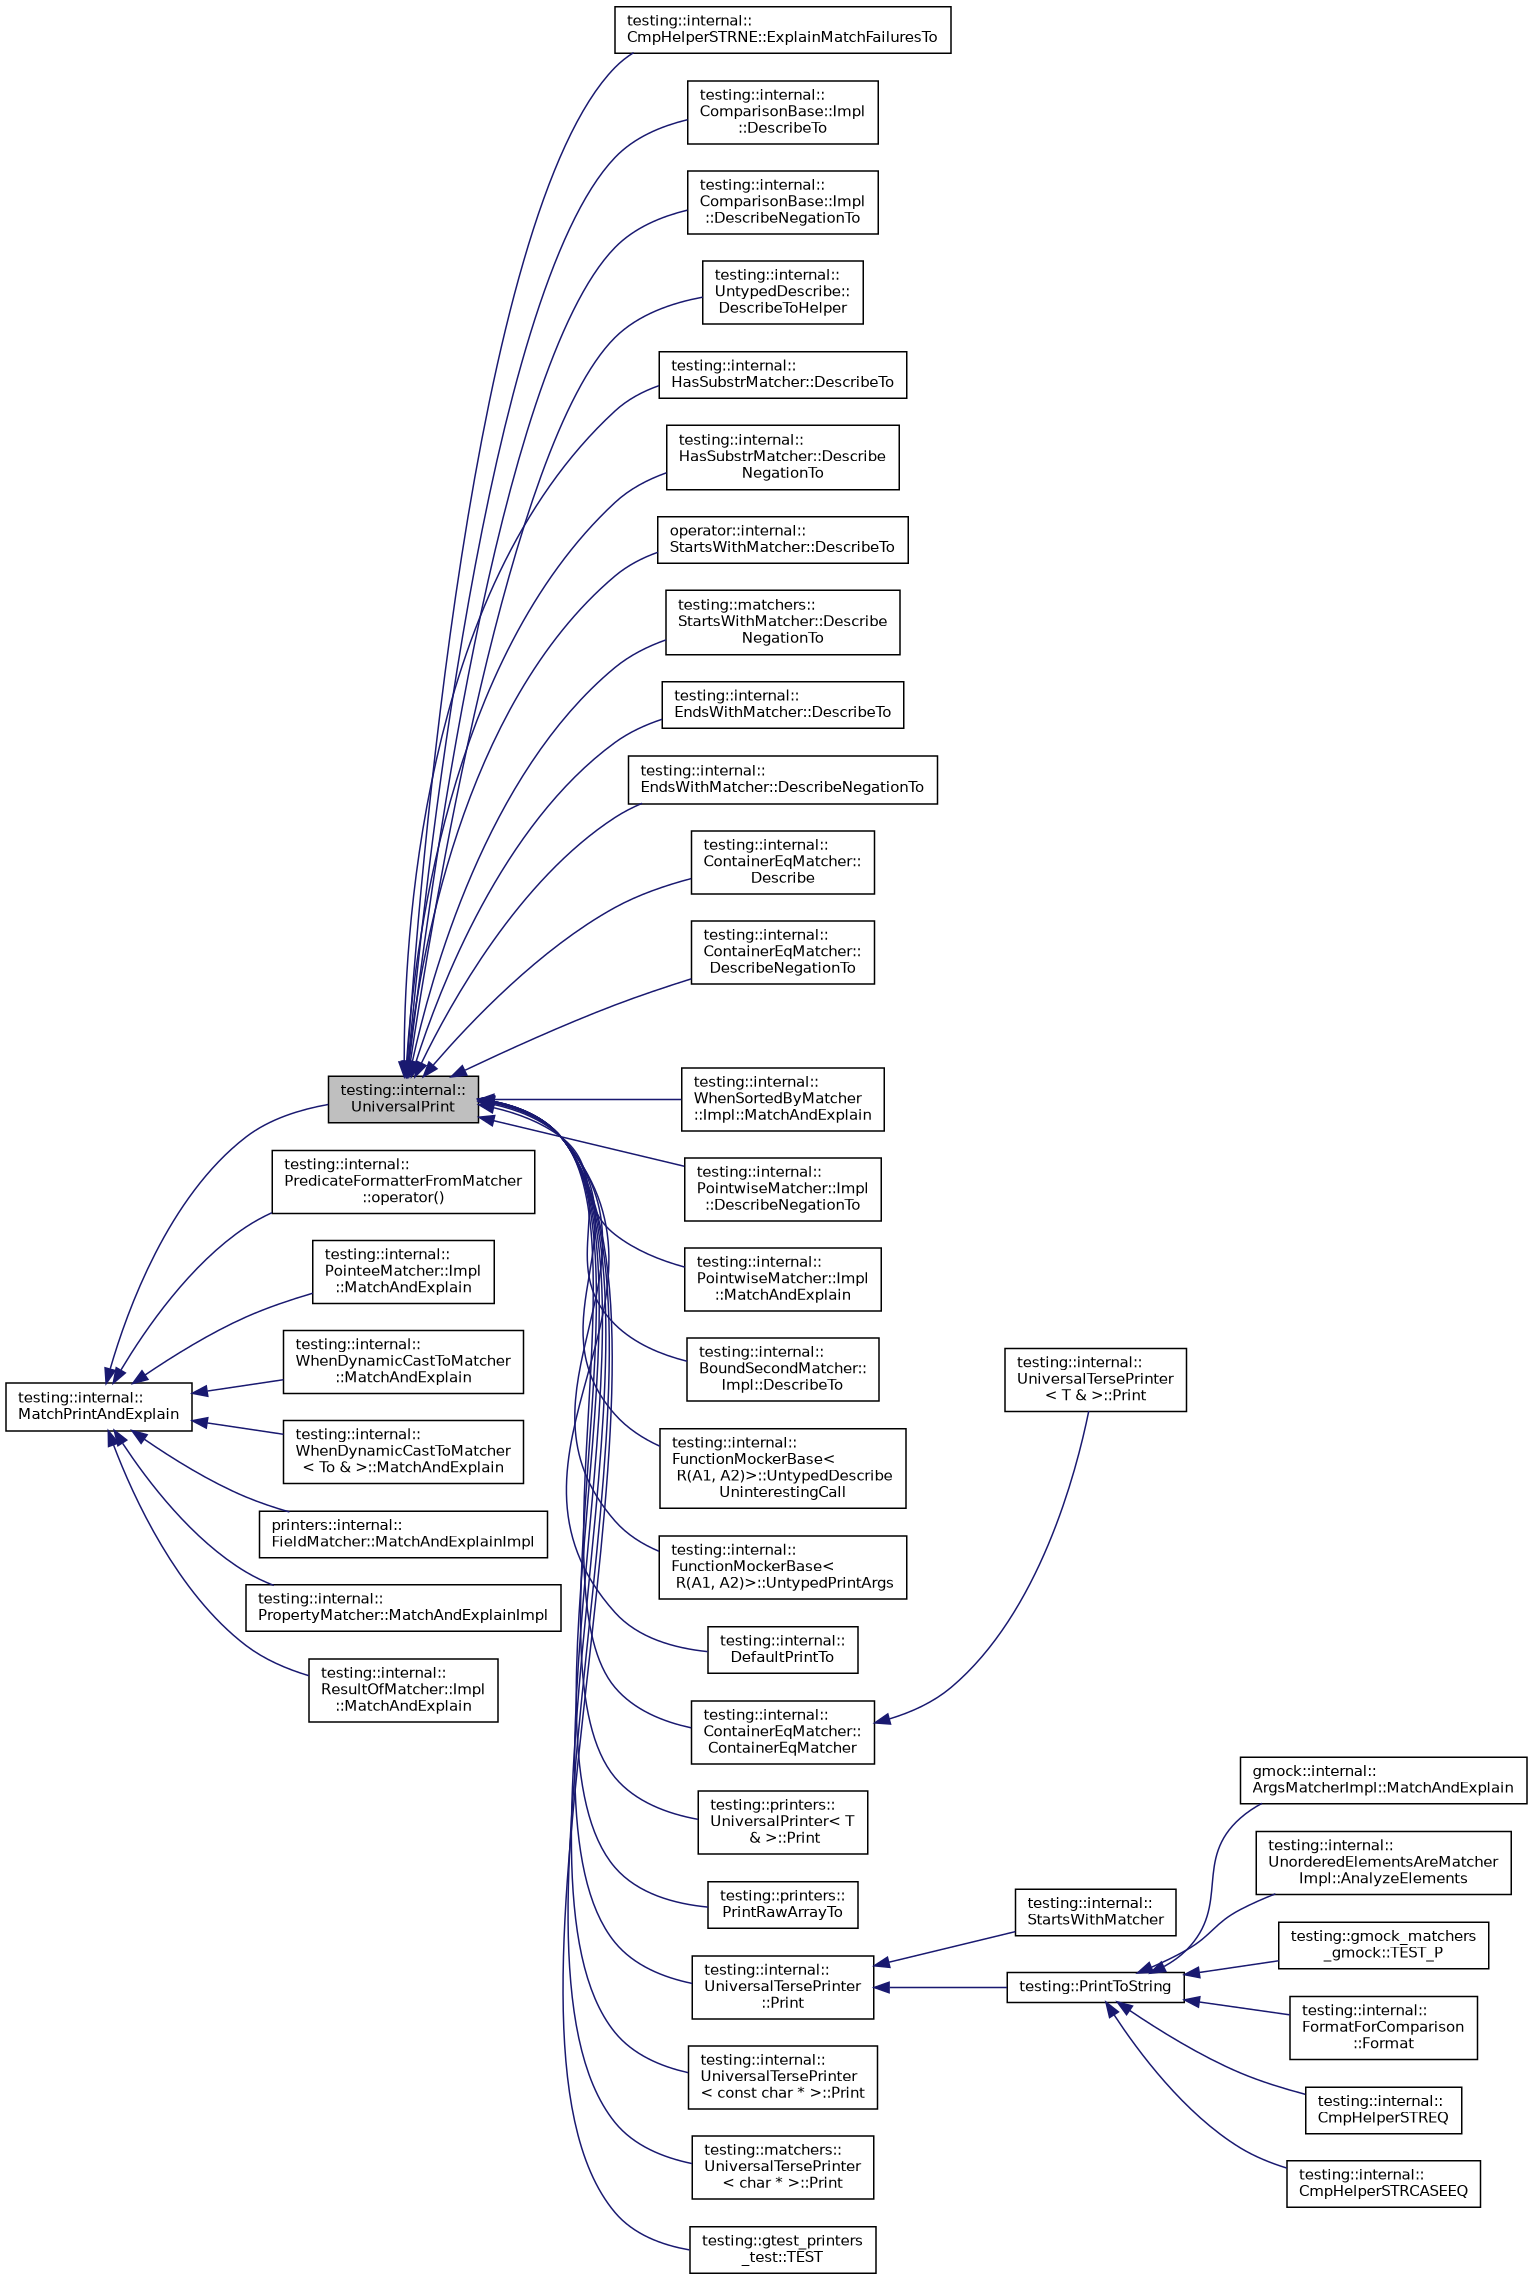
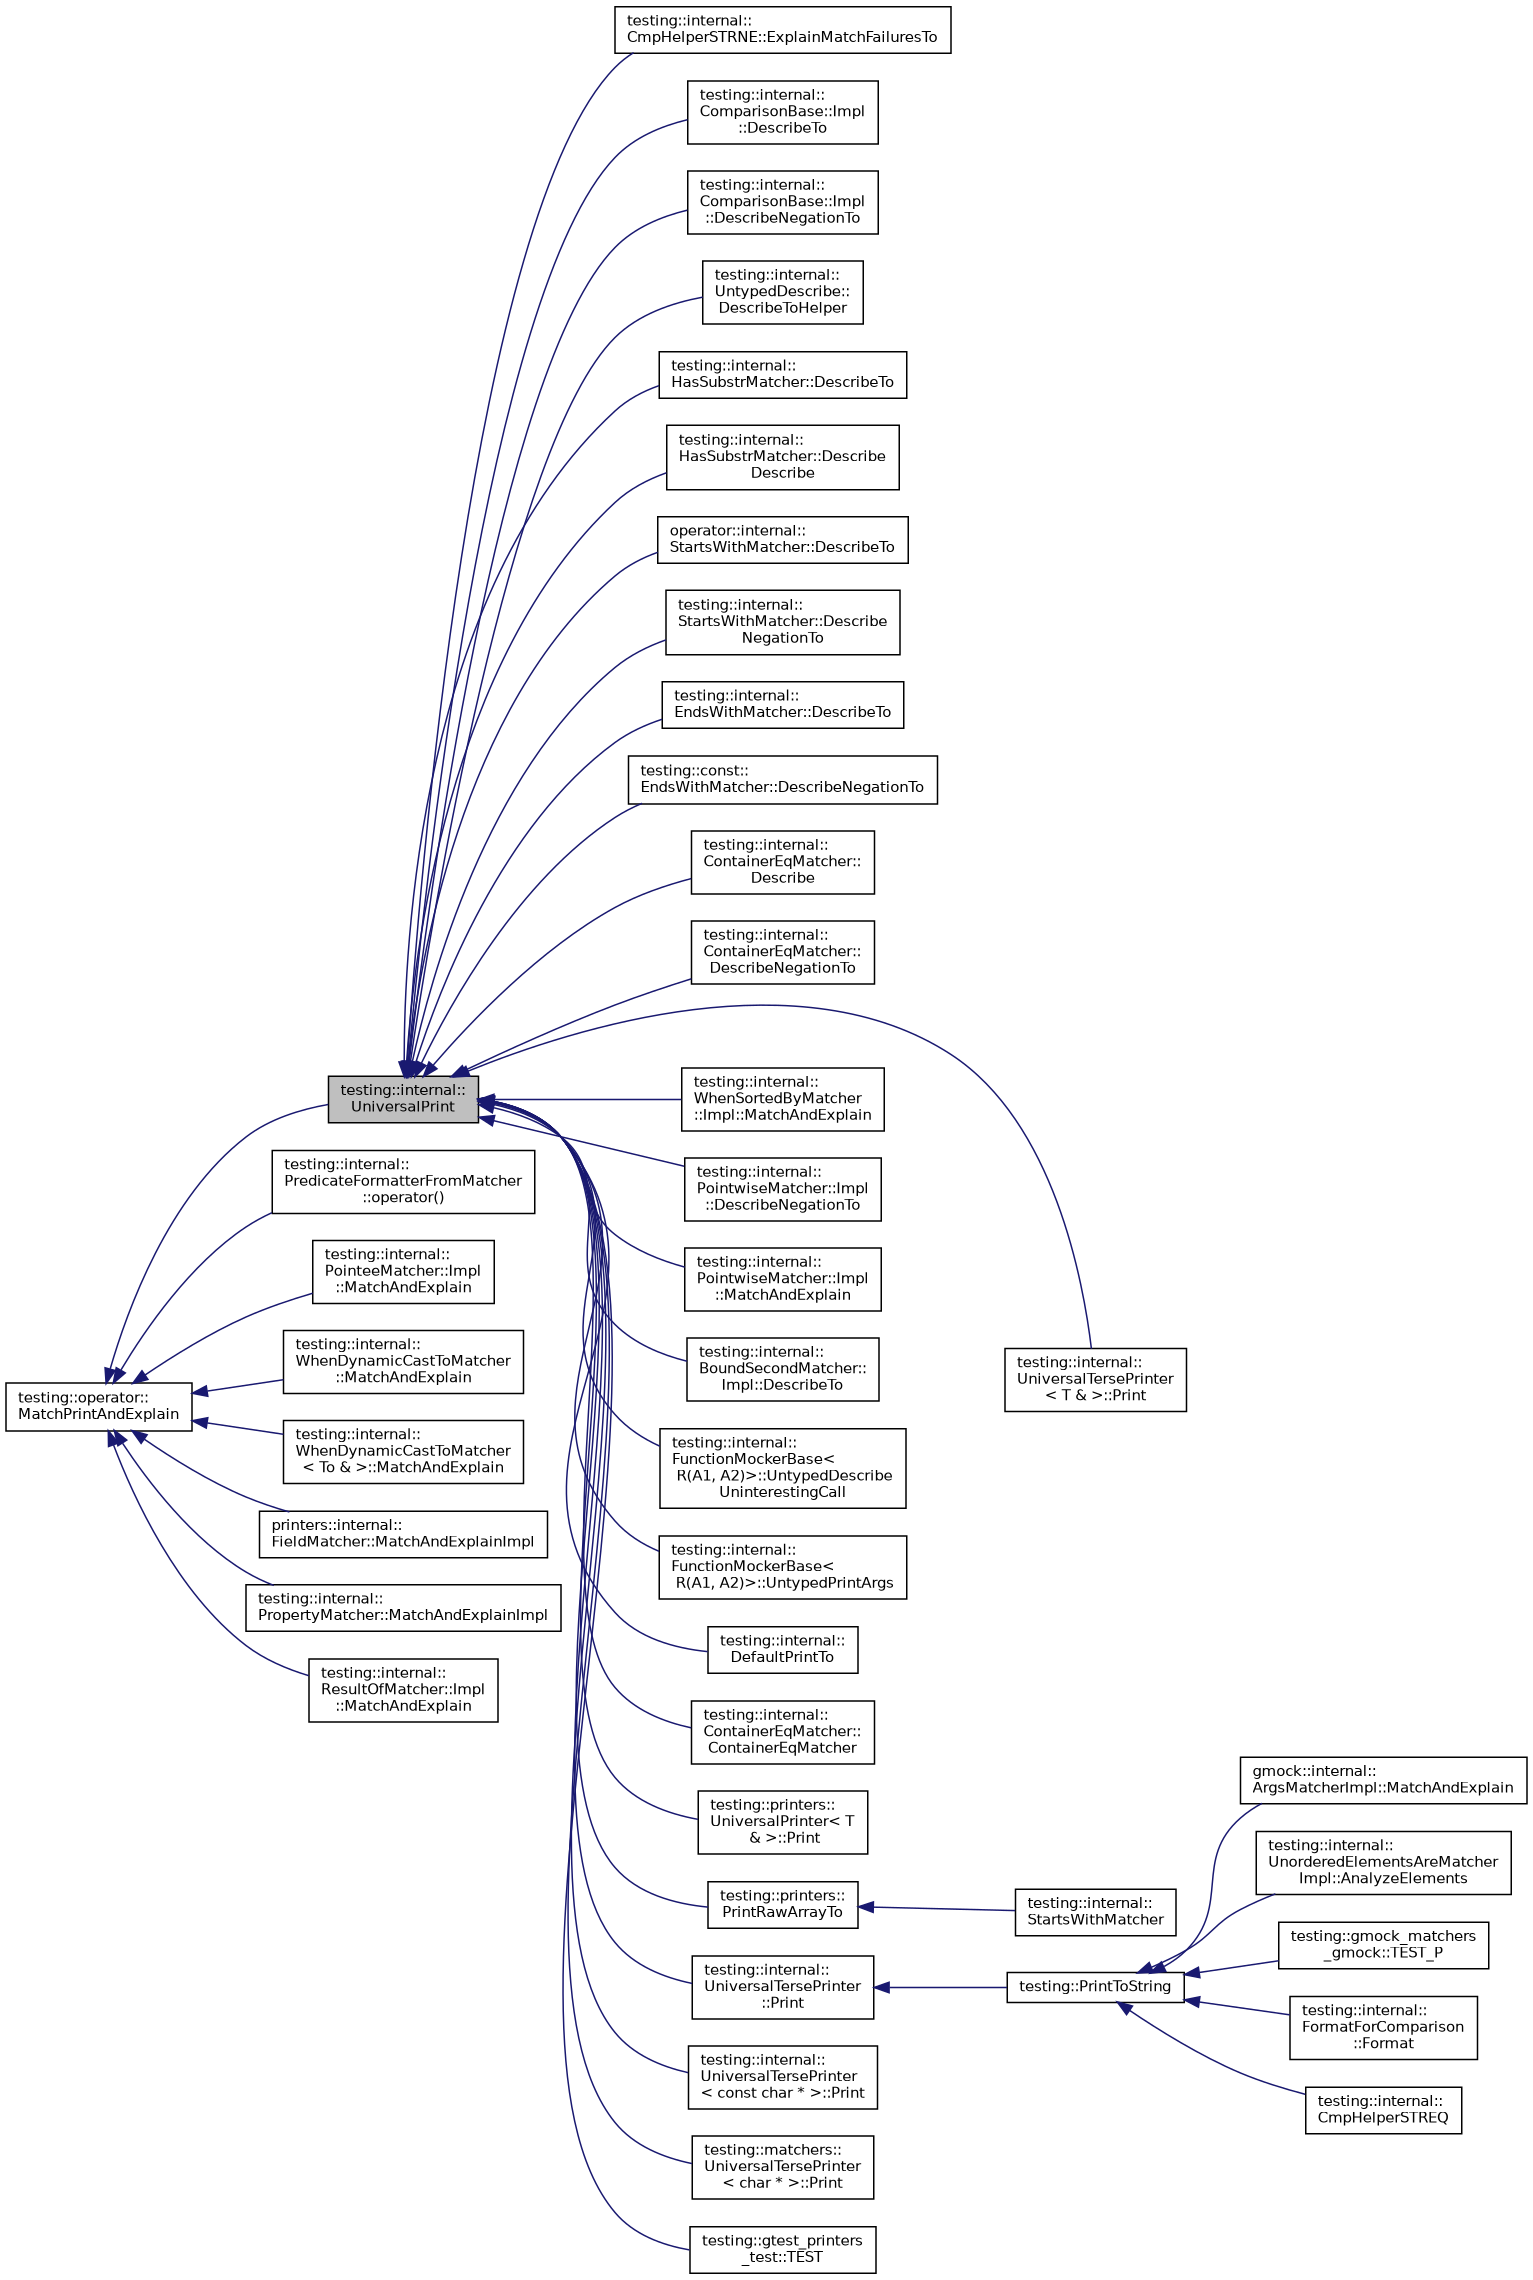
(783, 458) -> (783, 458)
(783, 622) -> (783, 622)
(783, 780) -> (783, 780)
(99, 1407) -> (99, 1407)
(1026, 1591) -> (876, 1021)
(952, 1947) -> (944, 1909)
(1384, 2184) -> none
